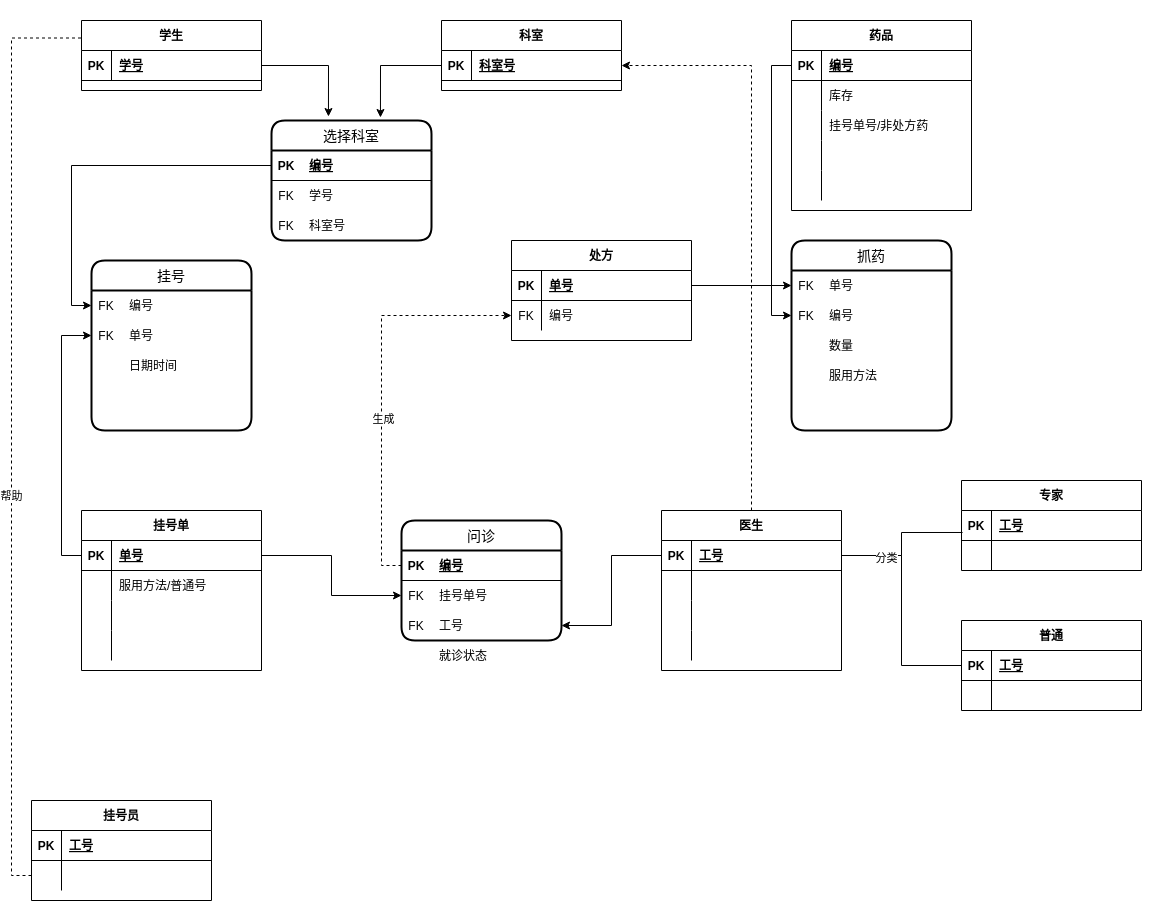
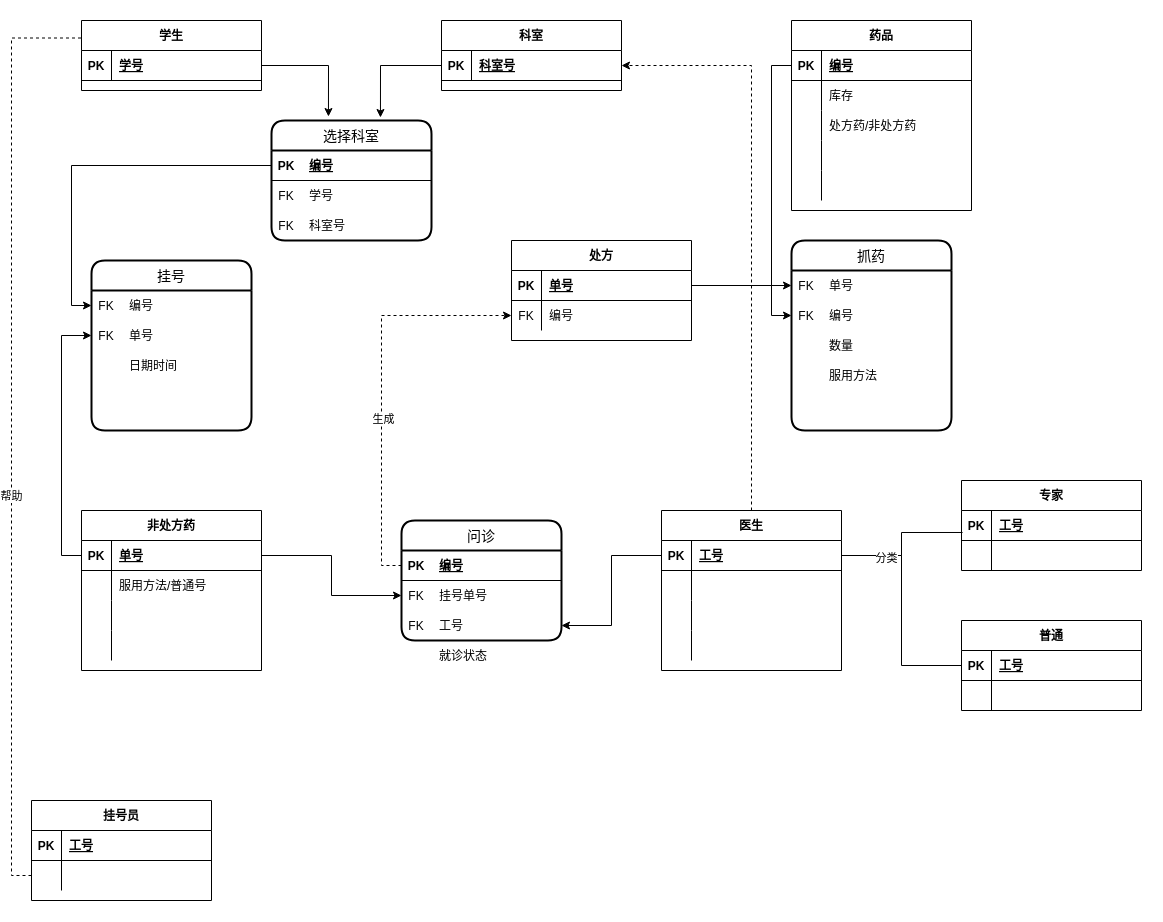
(880, 126) -> (874, 126)
(171, 526) -> (171, 526)
